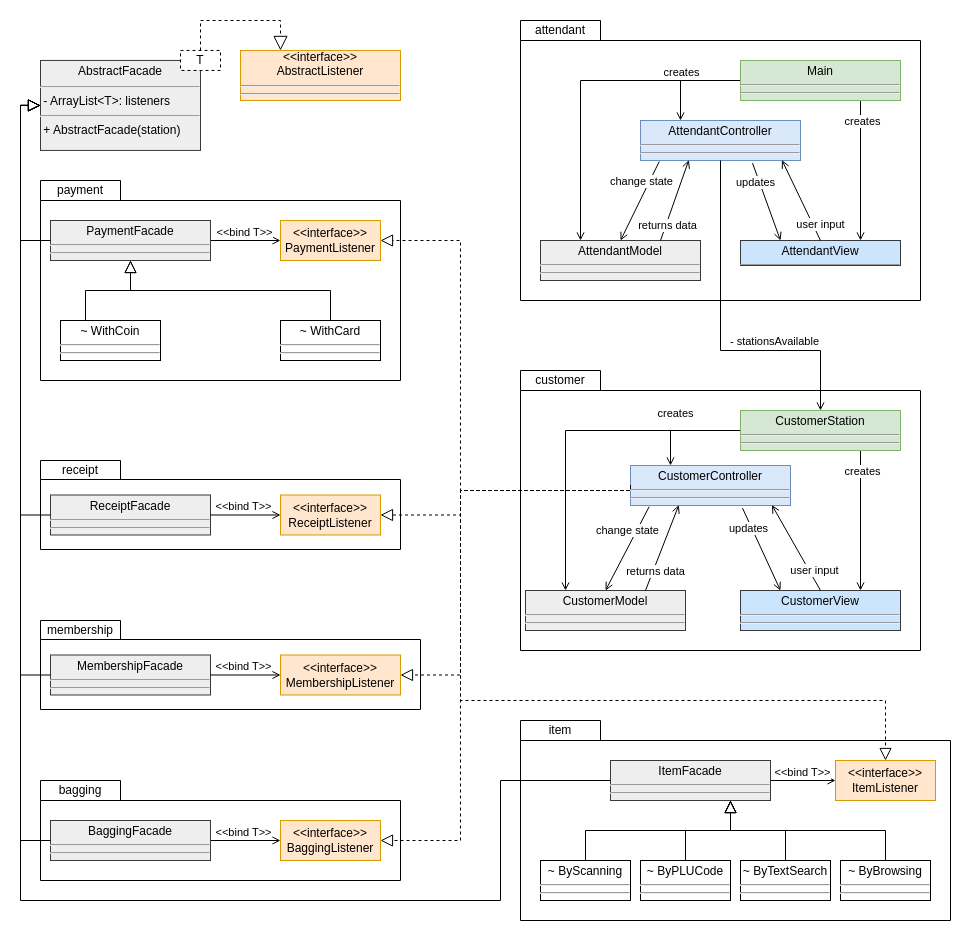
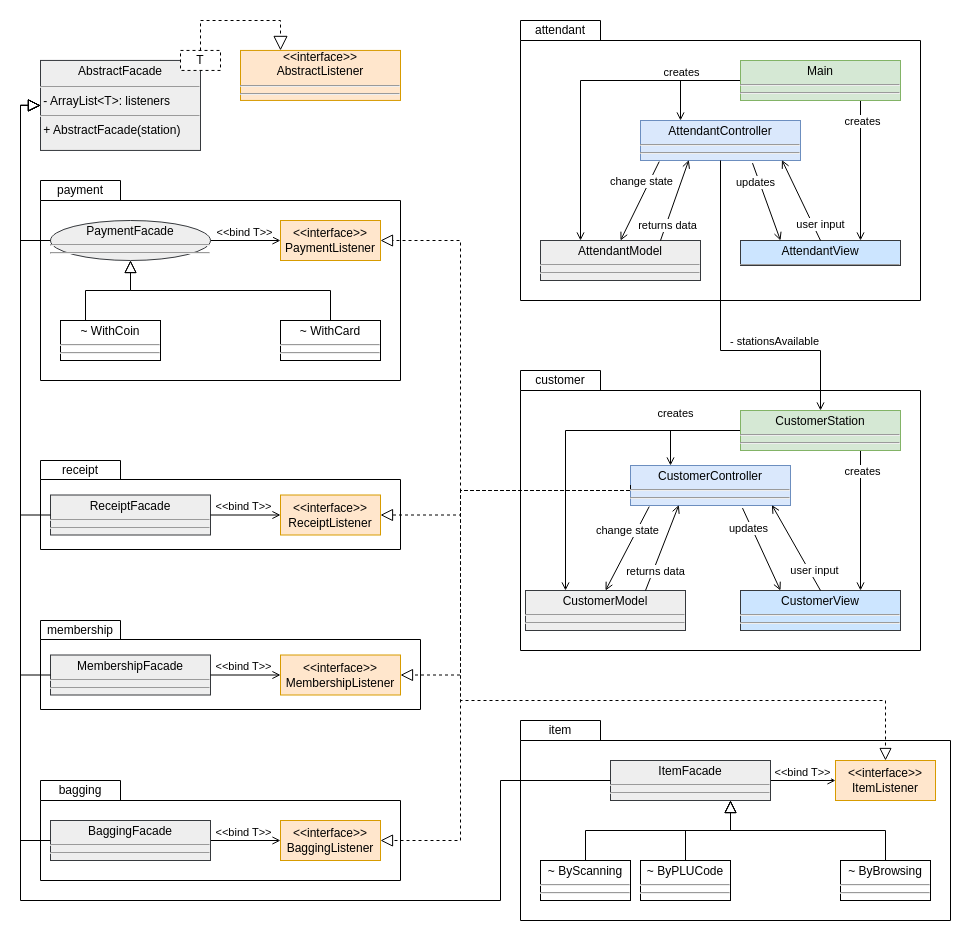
(131, 241) -> (131, 241)
(786, 847) -> none
(786, 881) -> none
